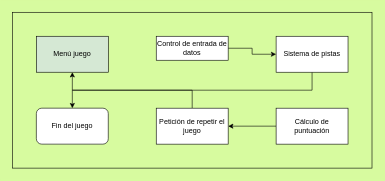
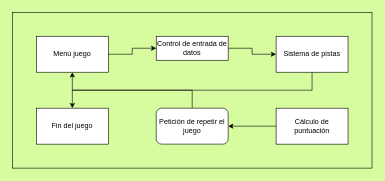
none -> (132, 48)
(72, 54) -> (72, 54)
(72, 126) -> (72, 126)
(192, 126) -> (192, 126)
